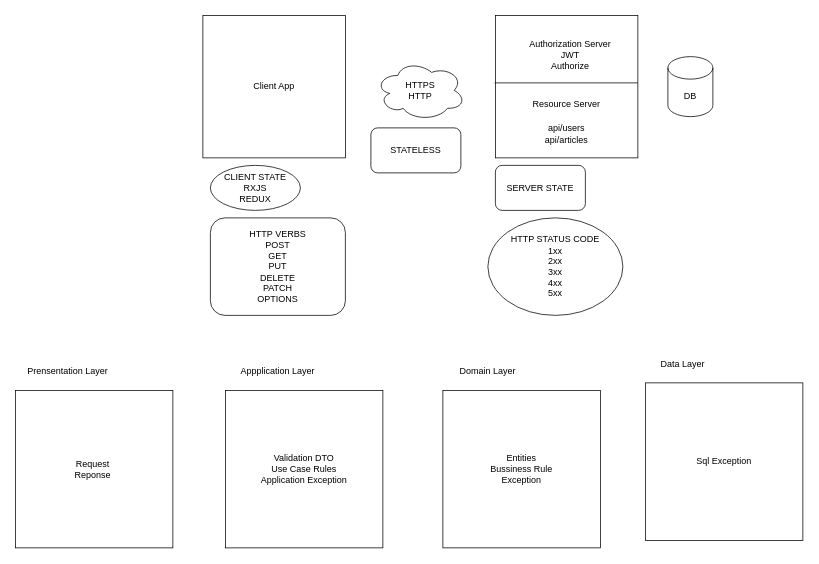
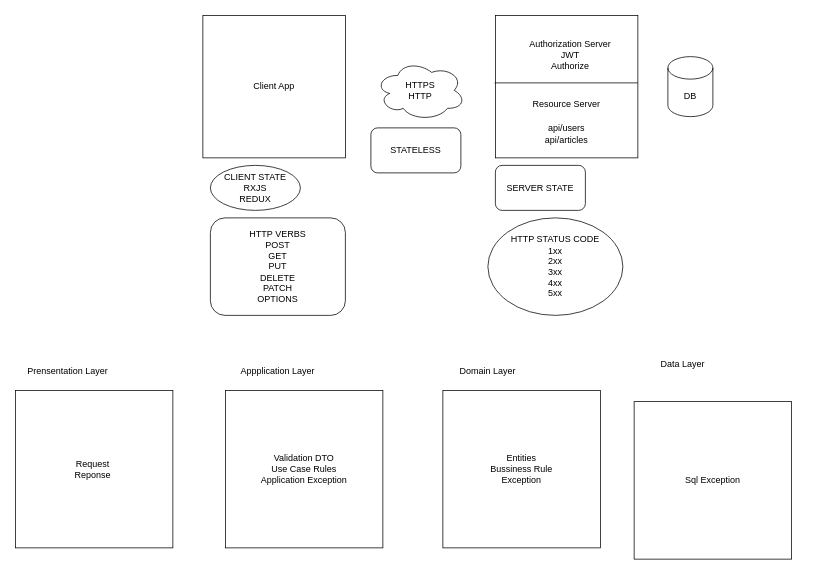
(724, 462) -> (713, 480)
